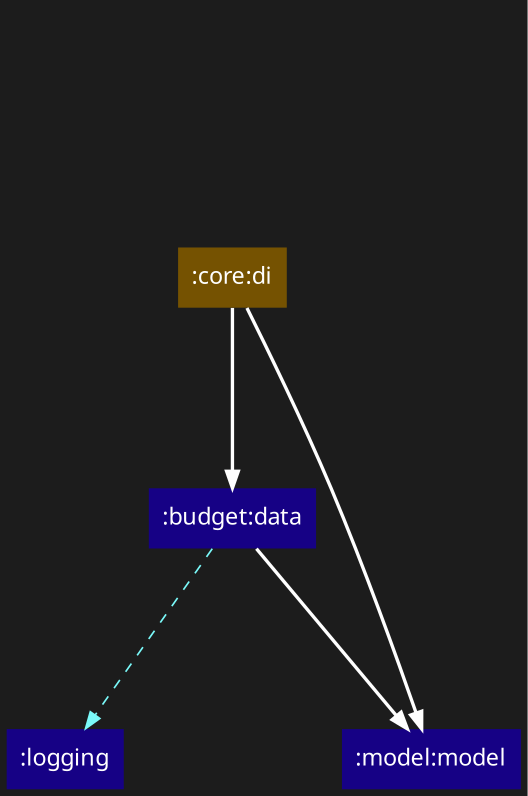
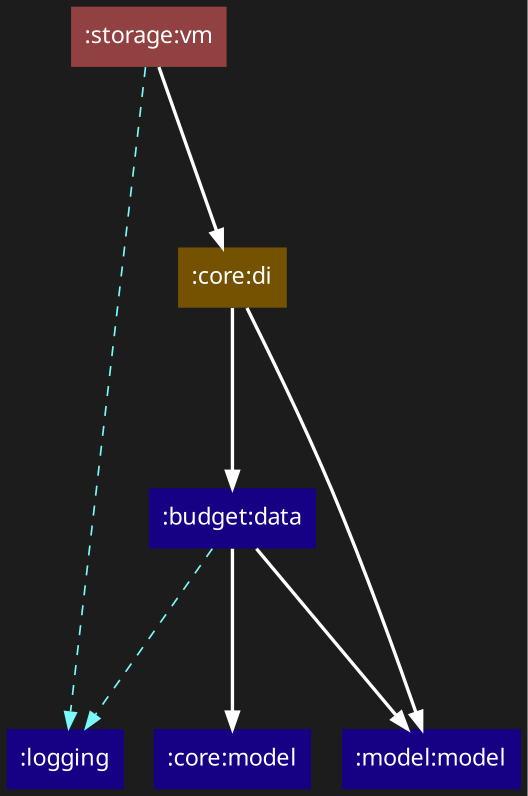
none -> (149, 37)
none -> (232, 759)
